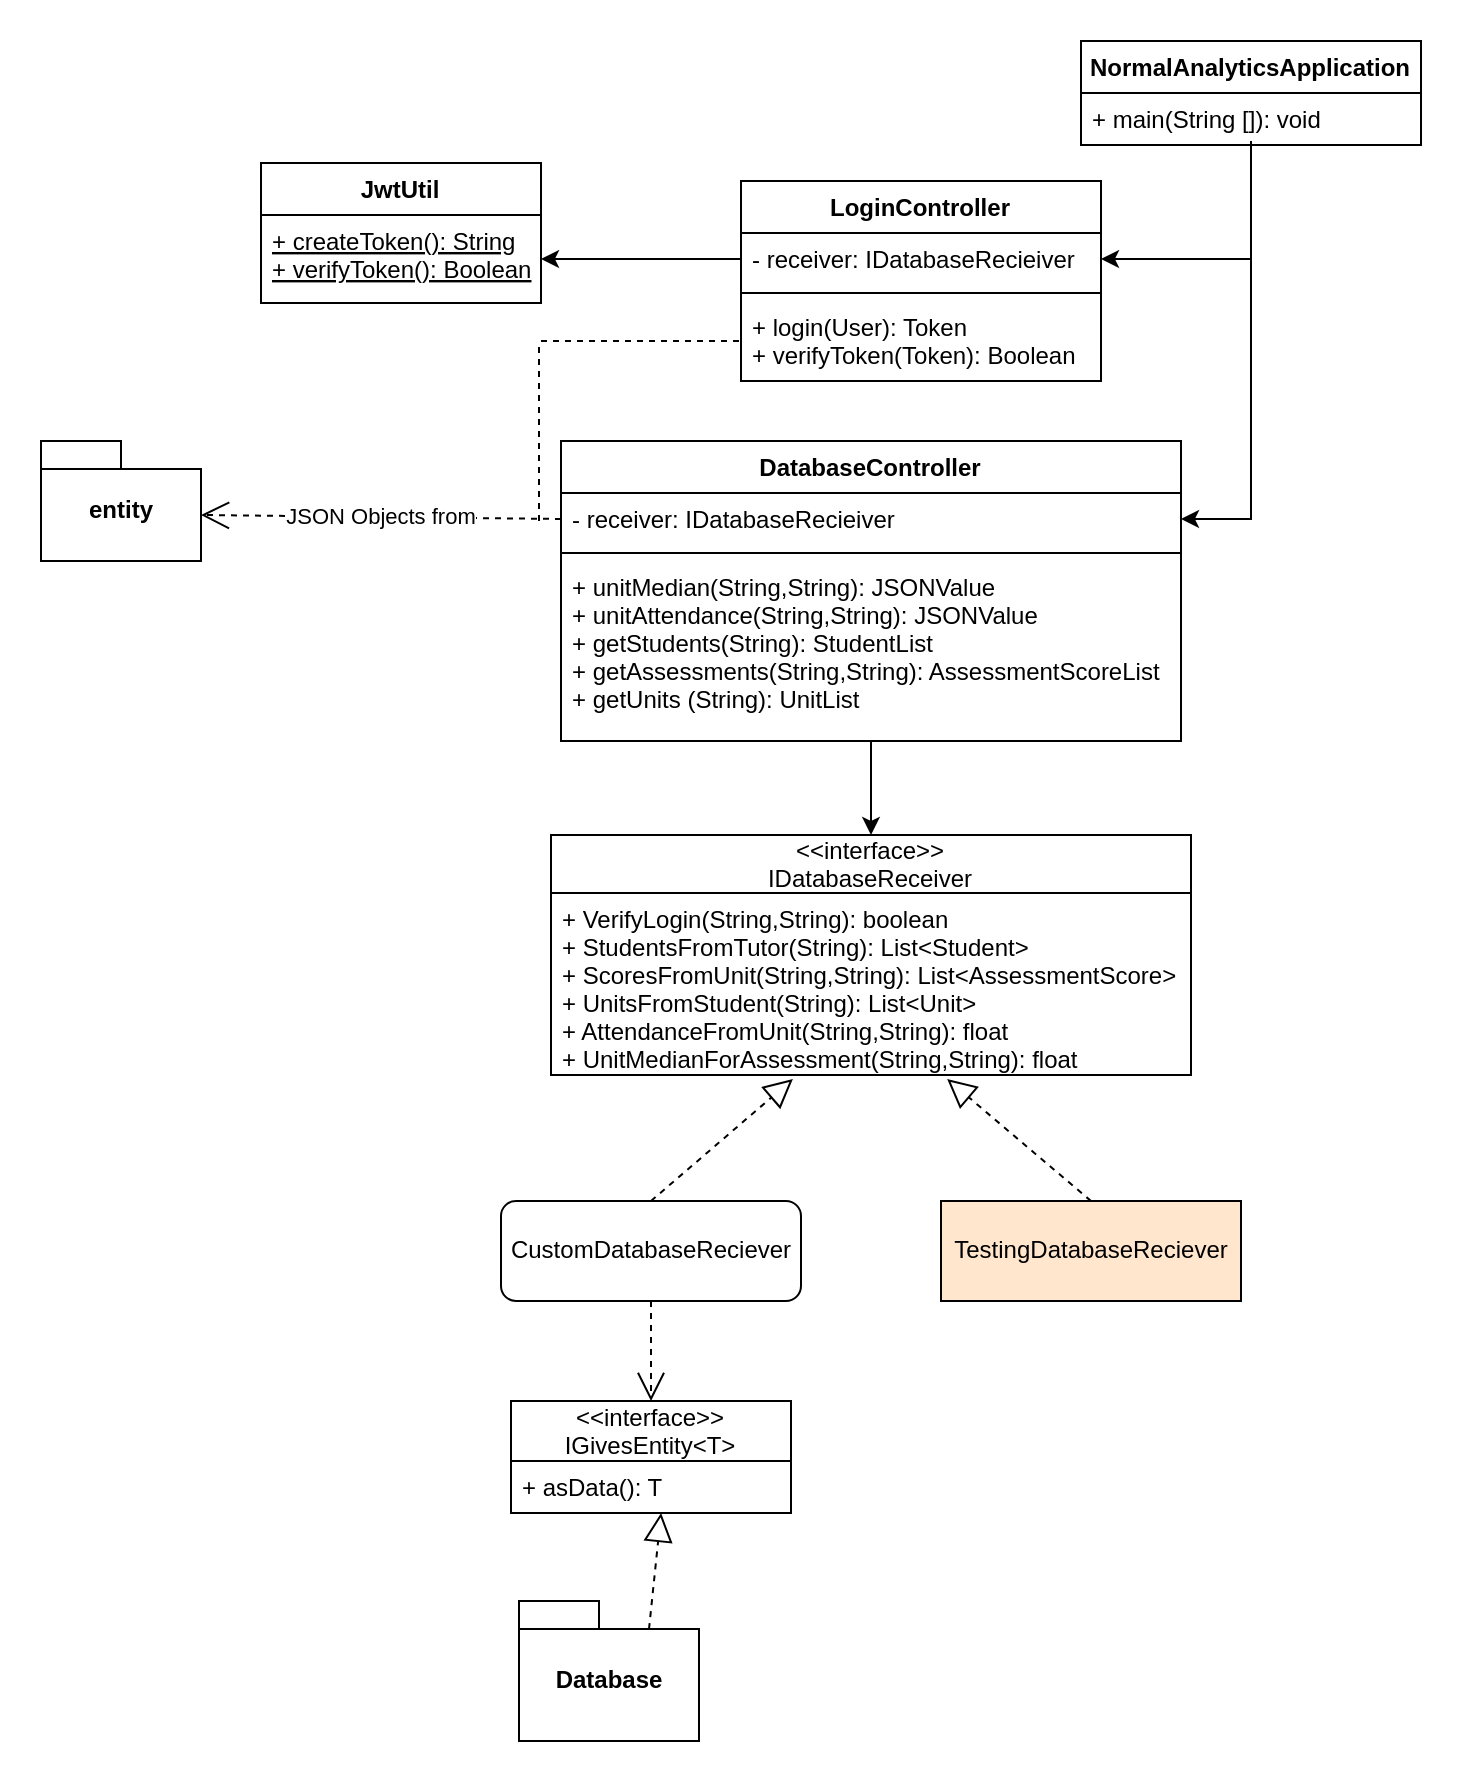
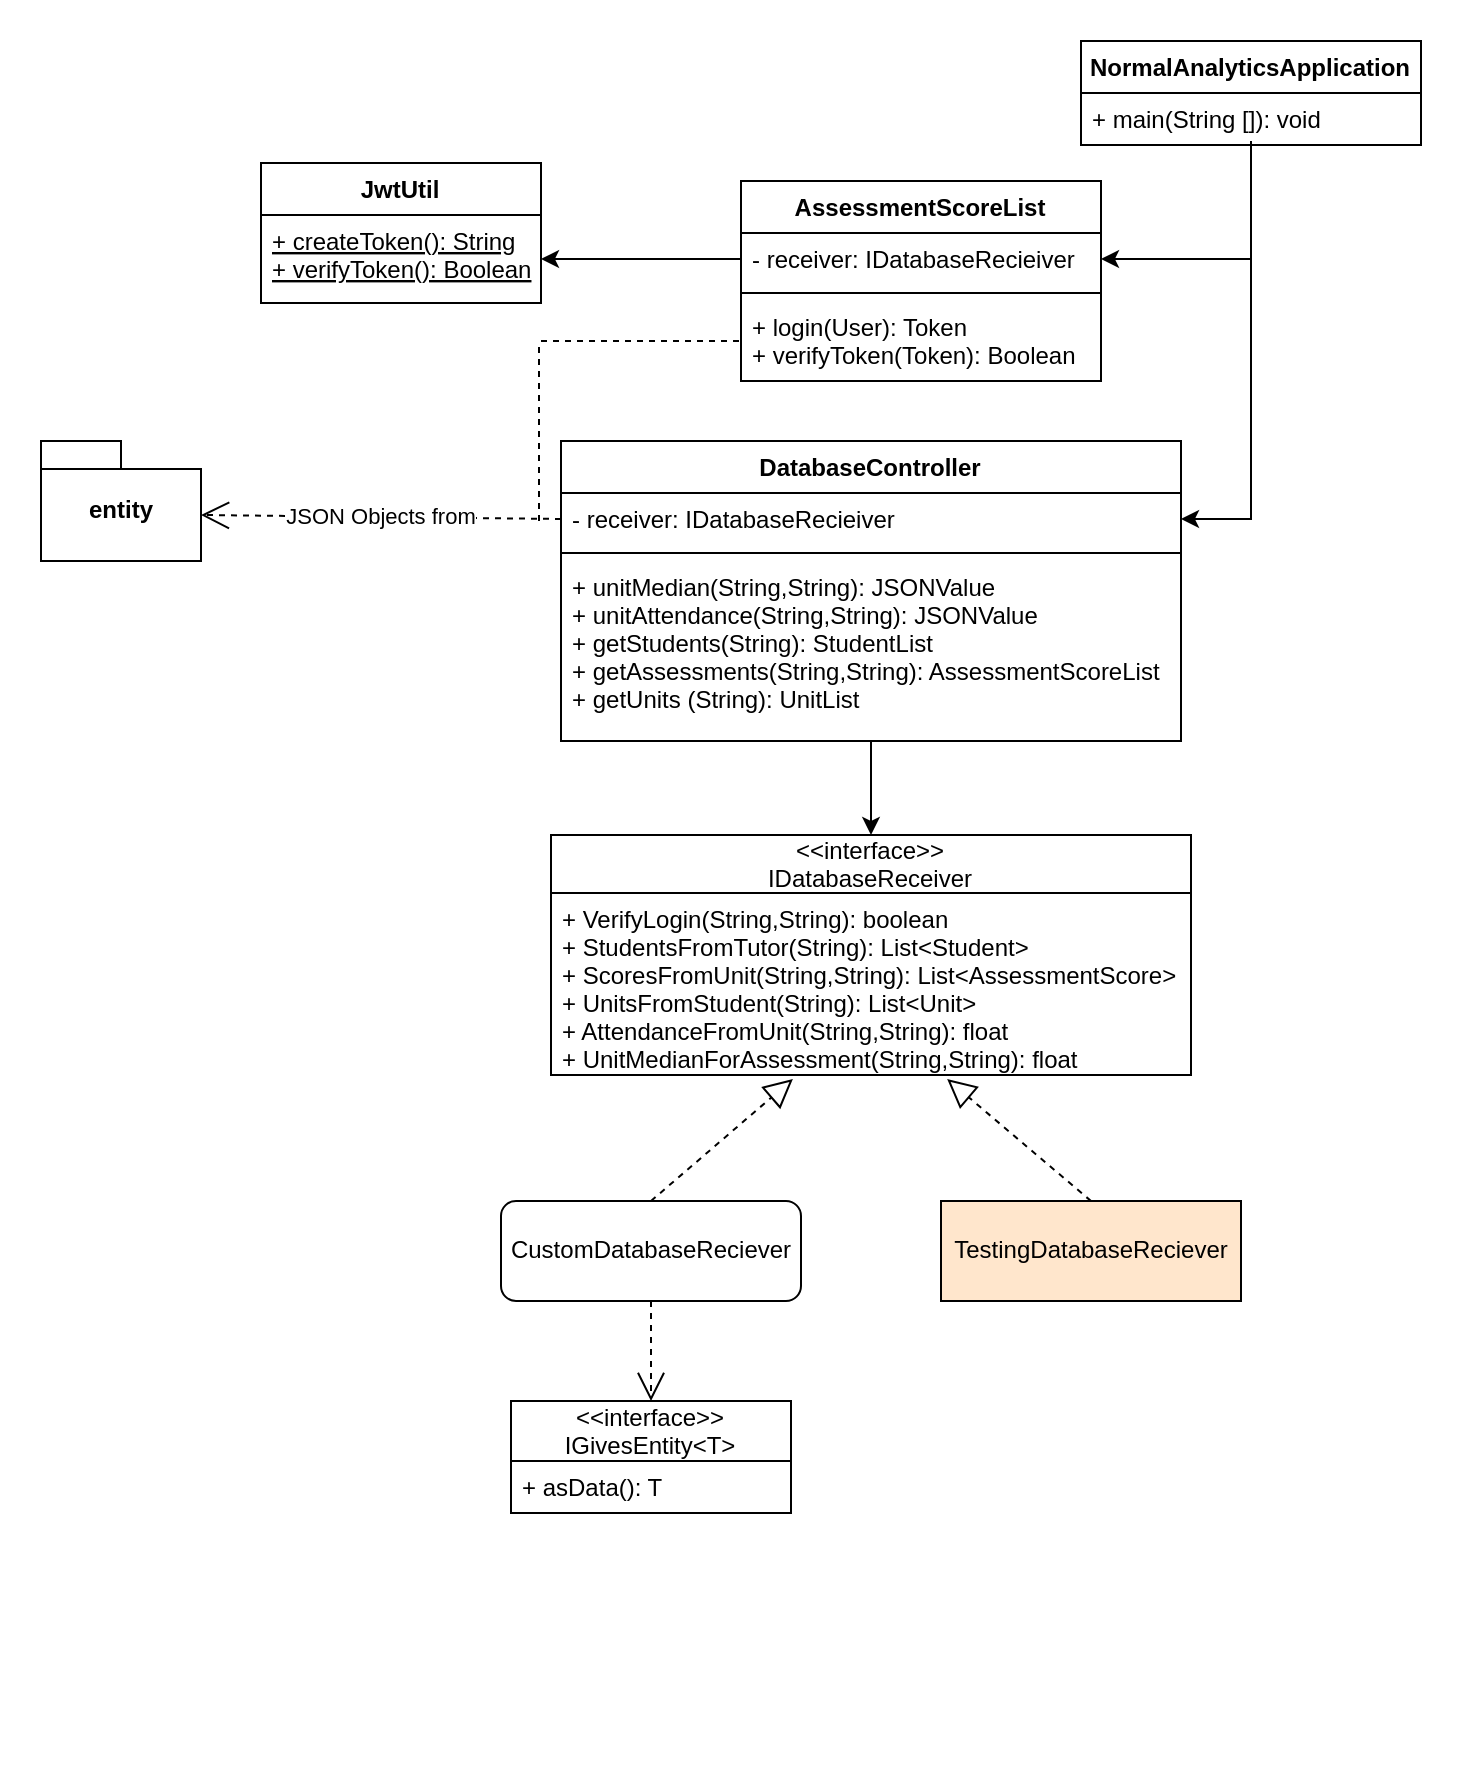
(920, 208) -> (920, 208)
(654, 1585) -> none
(609, 1671) -> none
